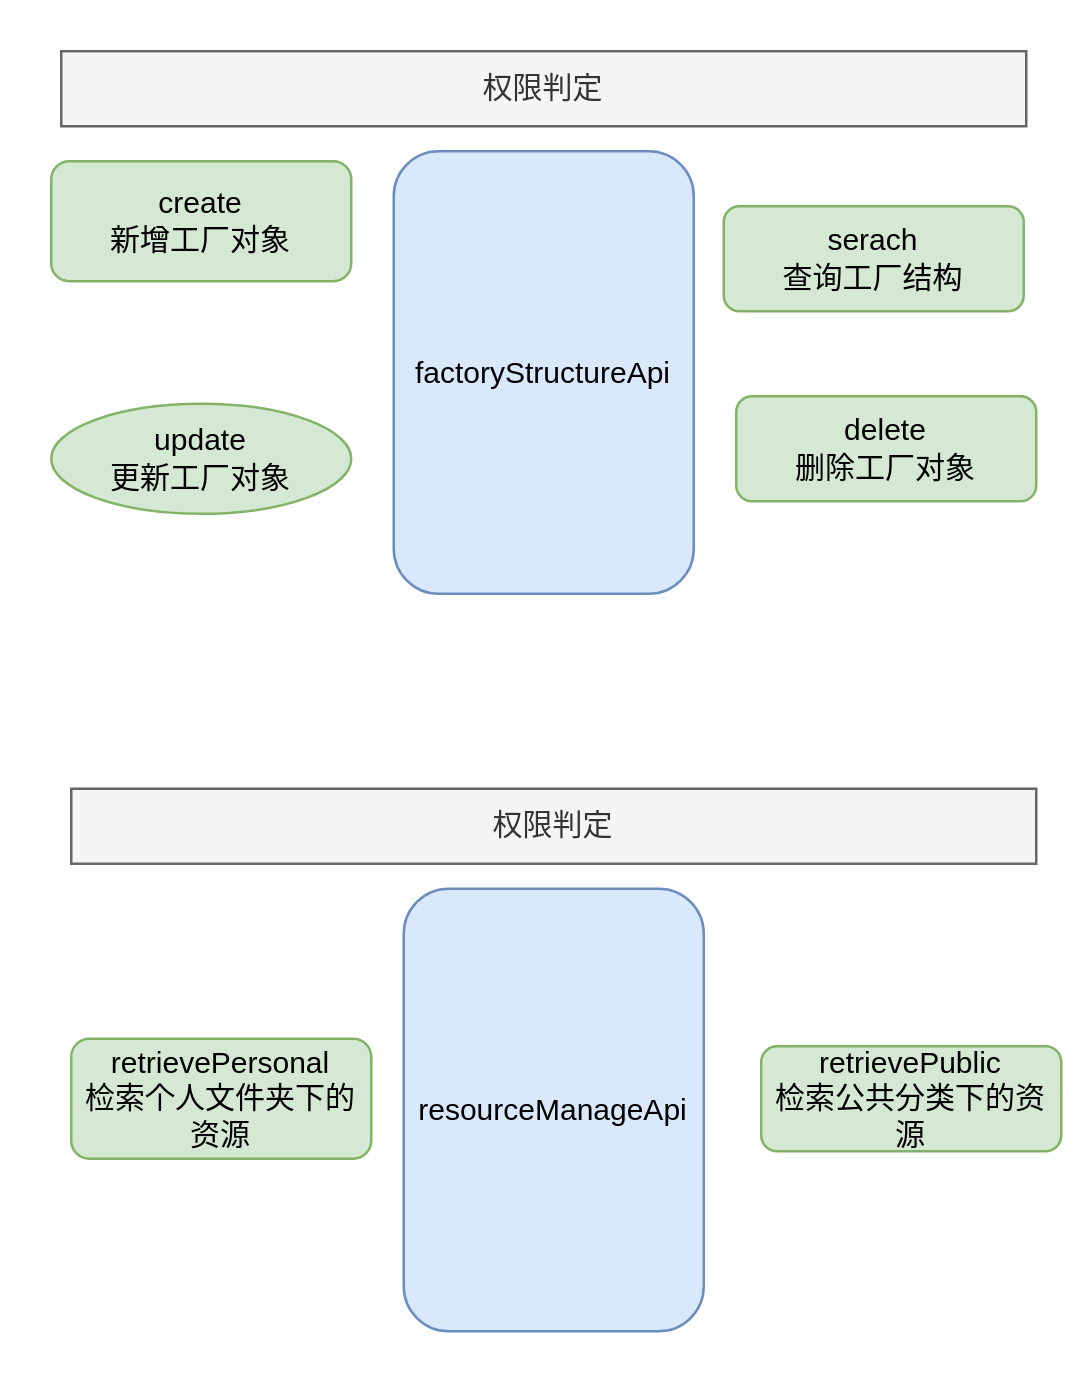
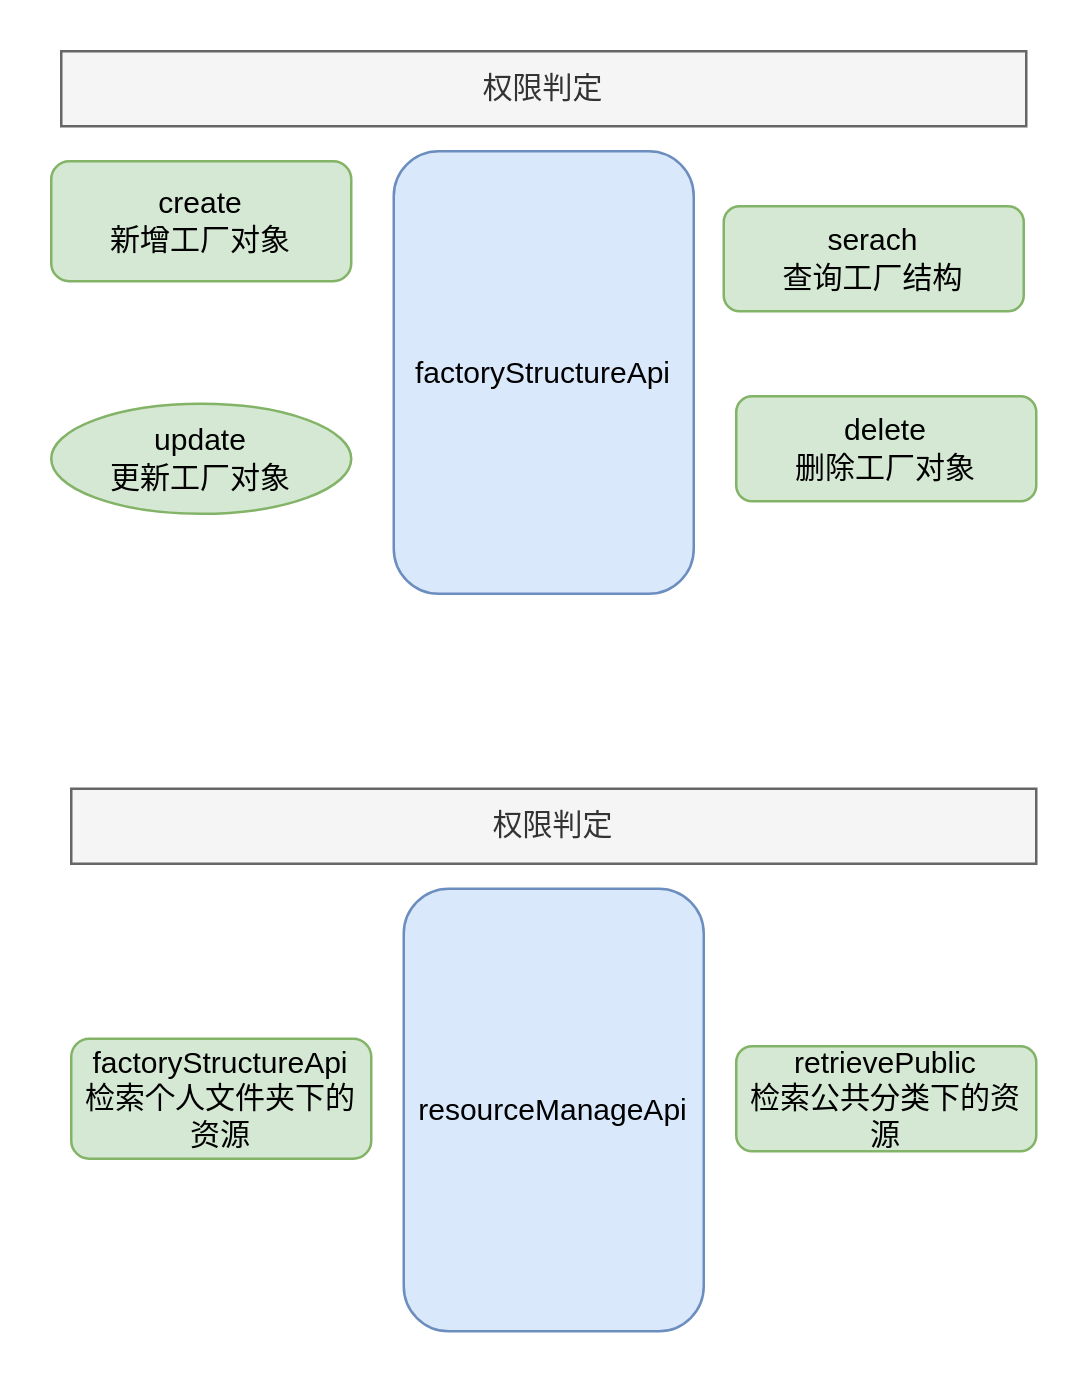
(221, 1099) -> (221, 1099)
(911, 1099) -> (886, 1099)
